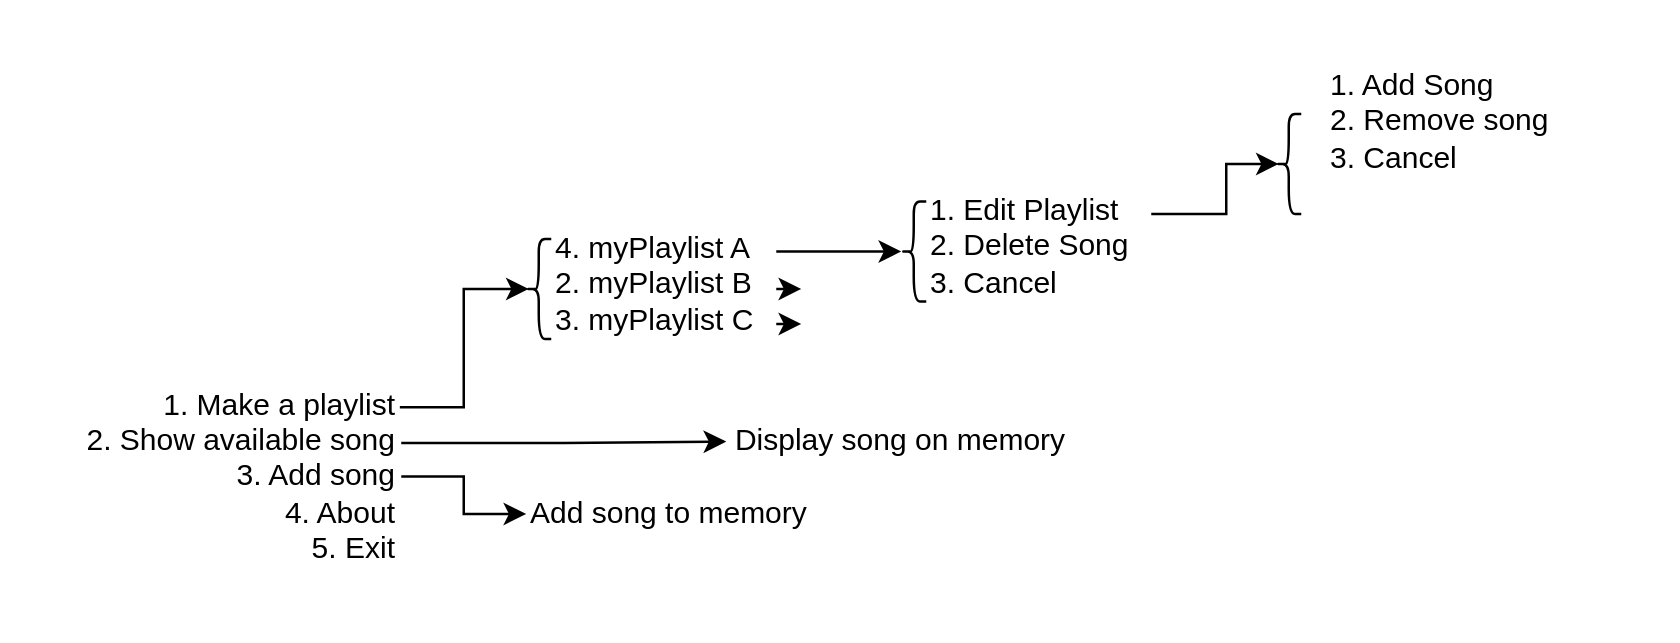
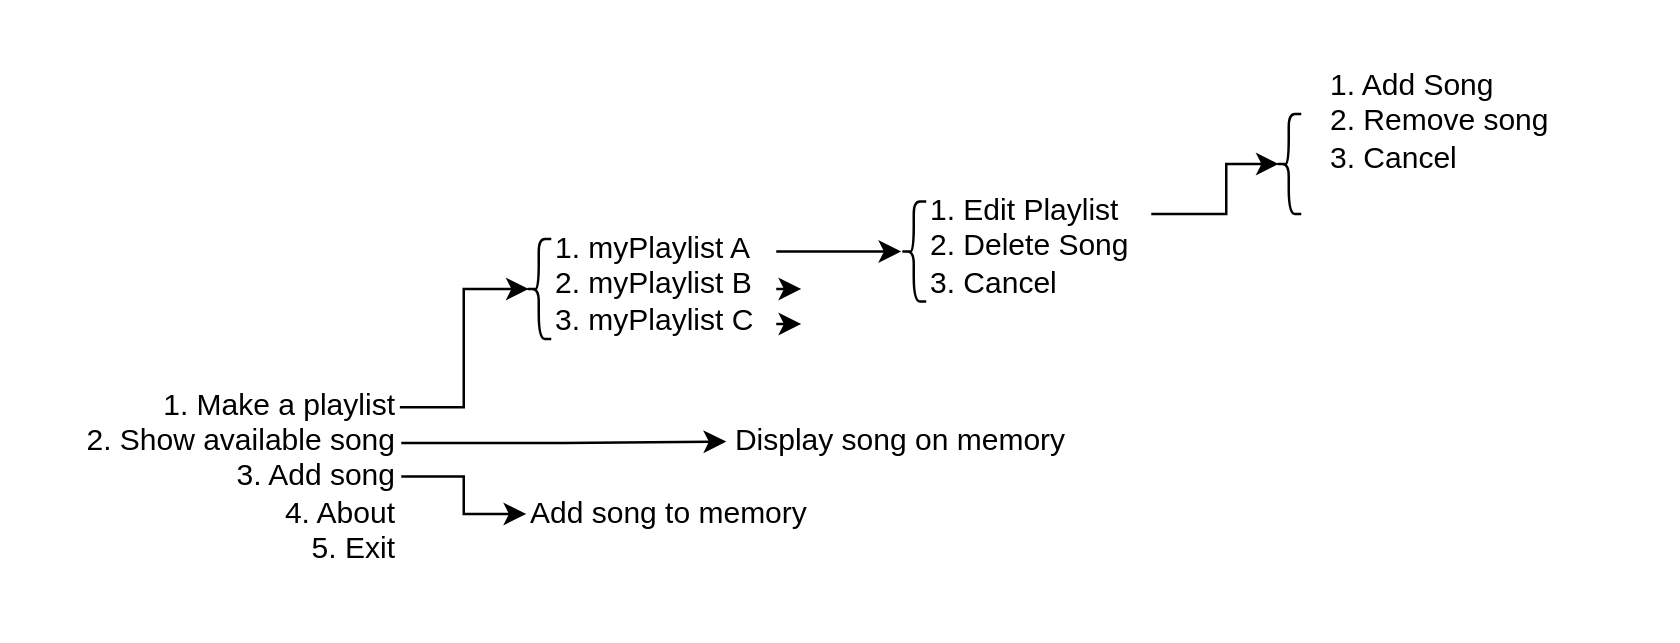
(659, 285) -> (659, 285)
